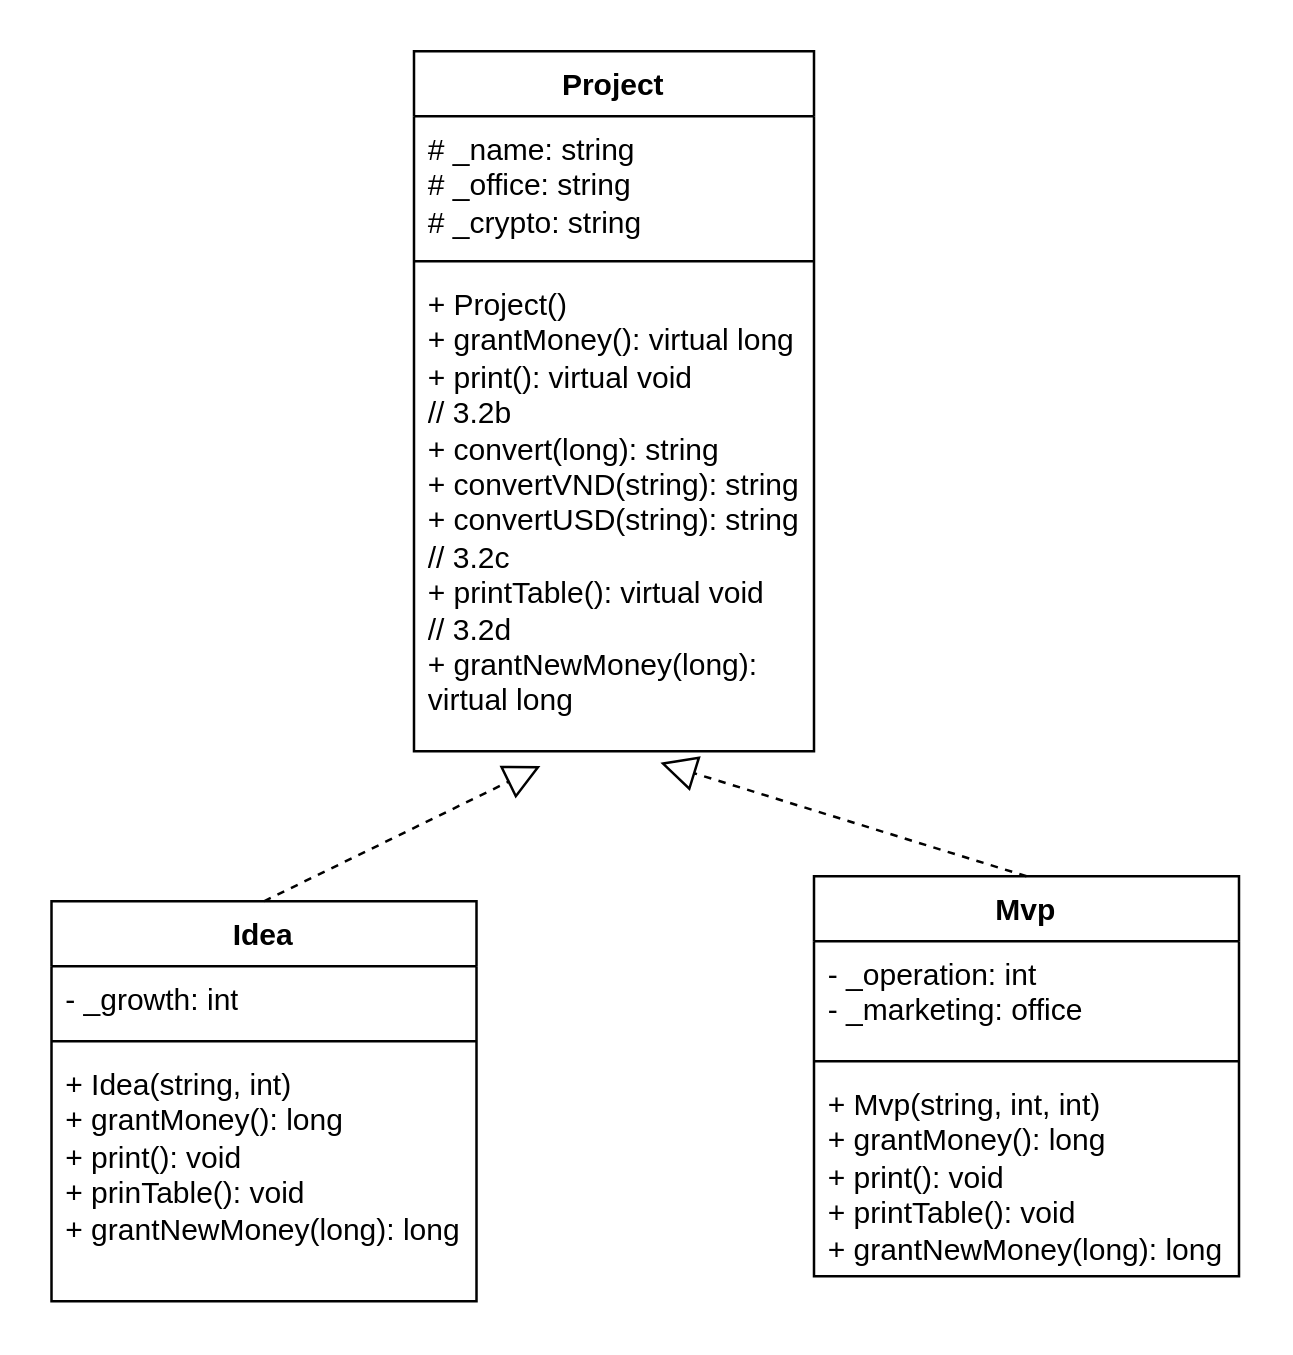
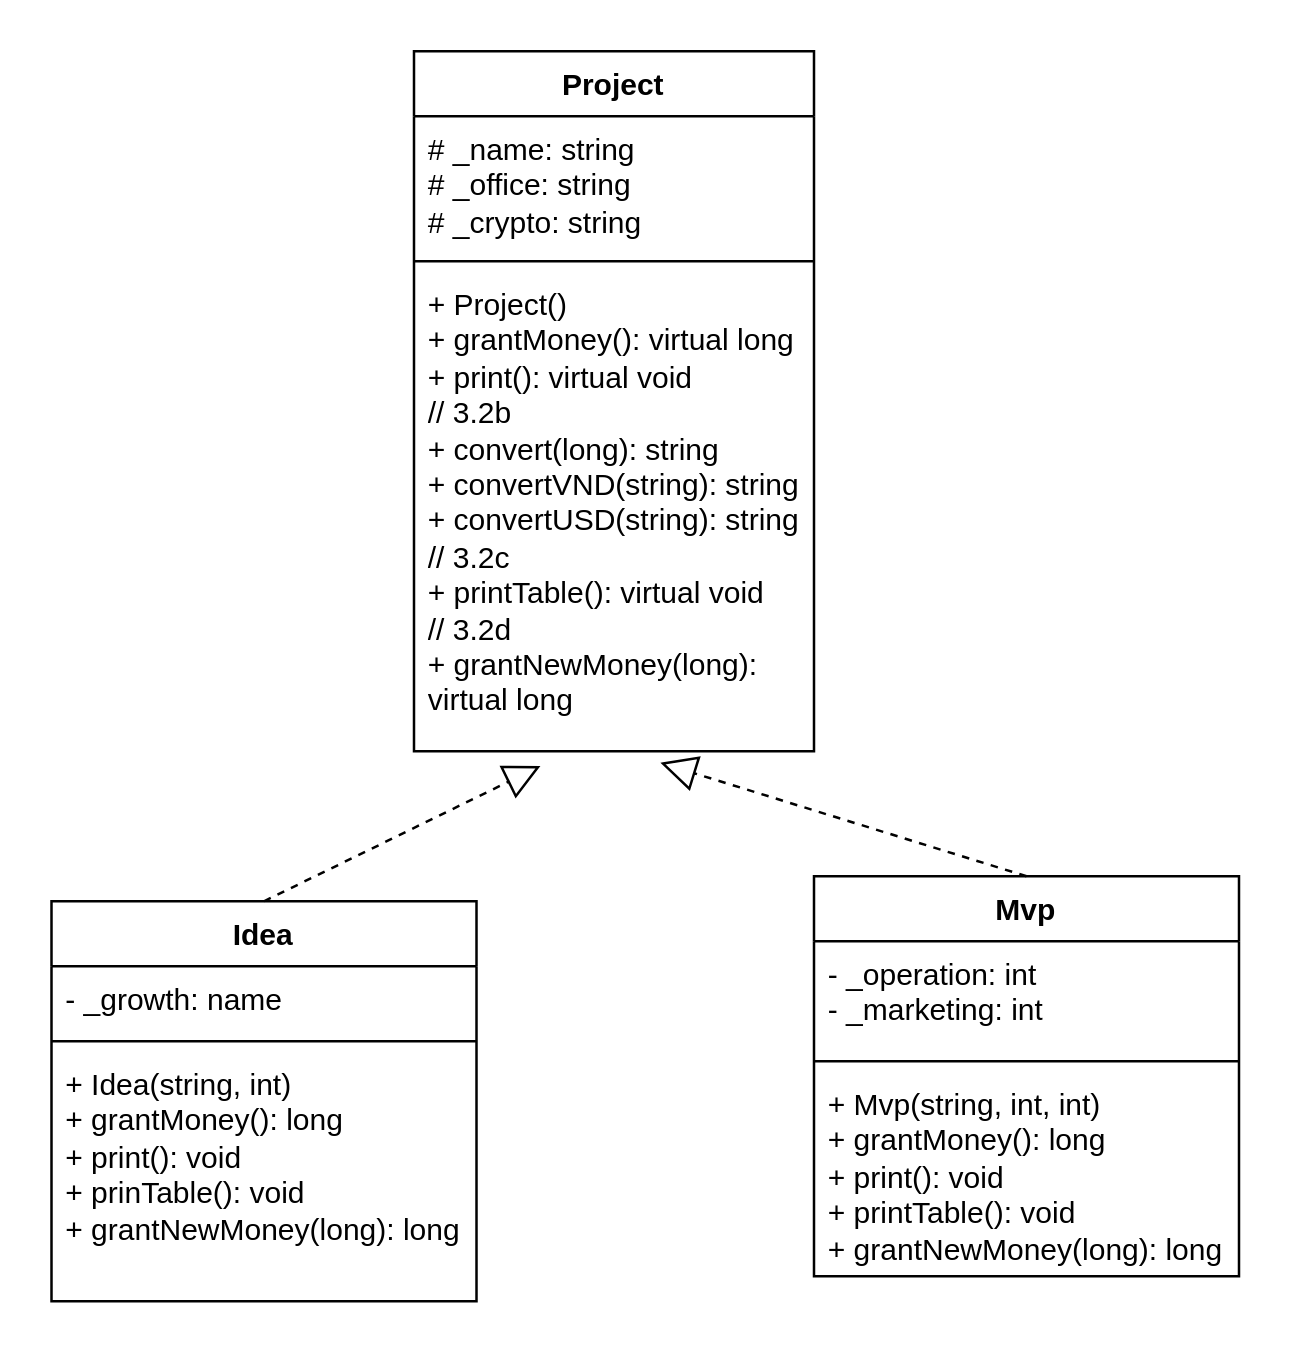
(977, 995) -> (952, 995)
(168, 1002) -> (181, 1002)
